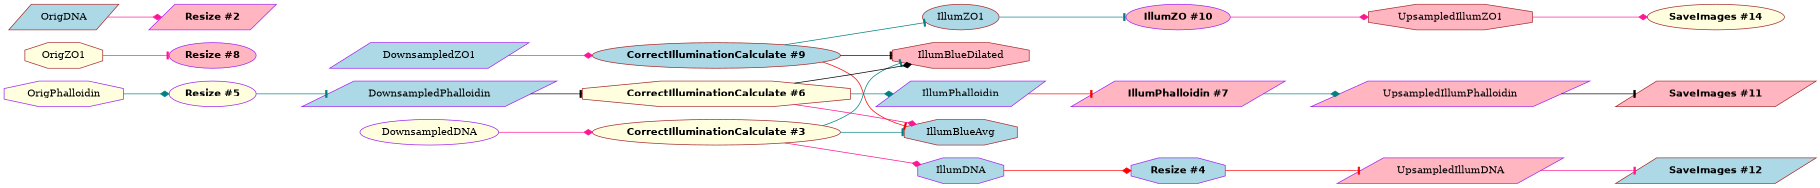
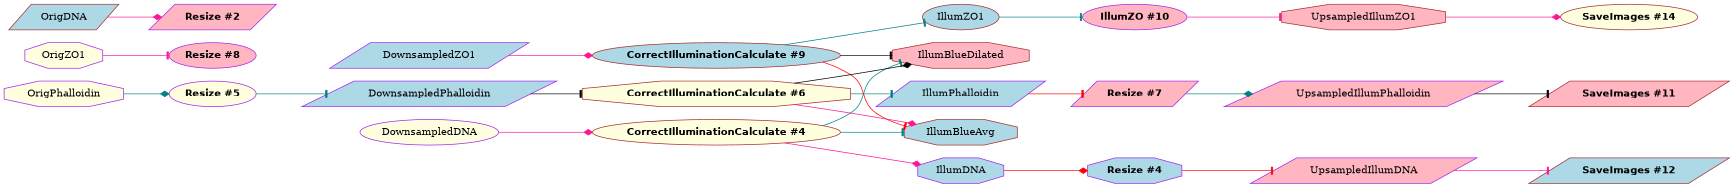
(1295, 17) -> (1233, 17)
(64, 55) -> (64, 55)
(868, 94) -> (870, 94)
(1178, 94) -> (1135, 94)
(716, 132) -> (716, 132)
